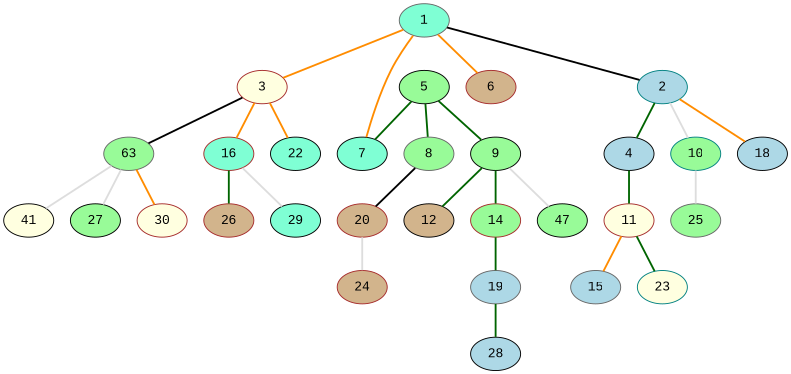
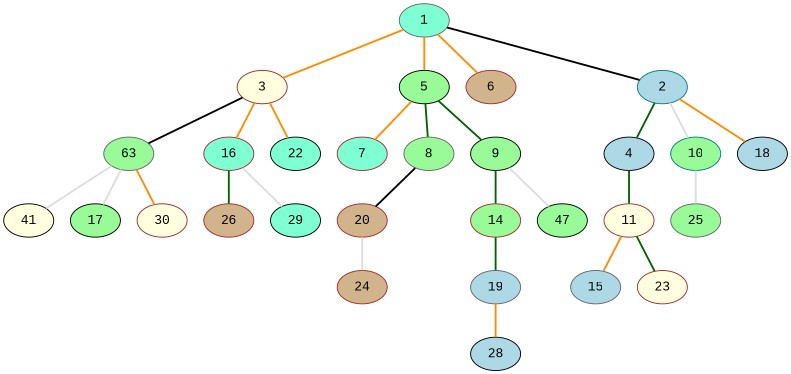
(385, 84) -> (424, 54)
(393, 120) -> (393, 120)
(362, 154) -> (362, 154)
(95, 220) -> (95, 220)
(429, 220) -> none
(662, 287) -> (662, 287)
(496, 320) -> (496, 320)
